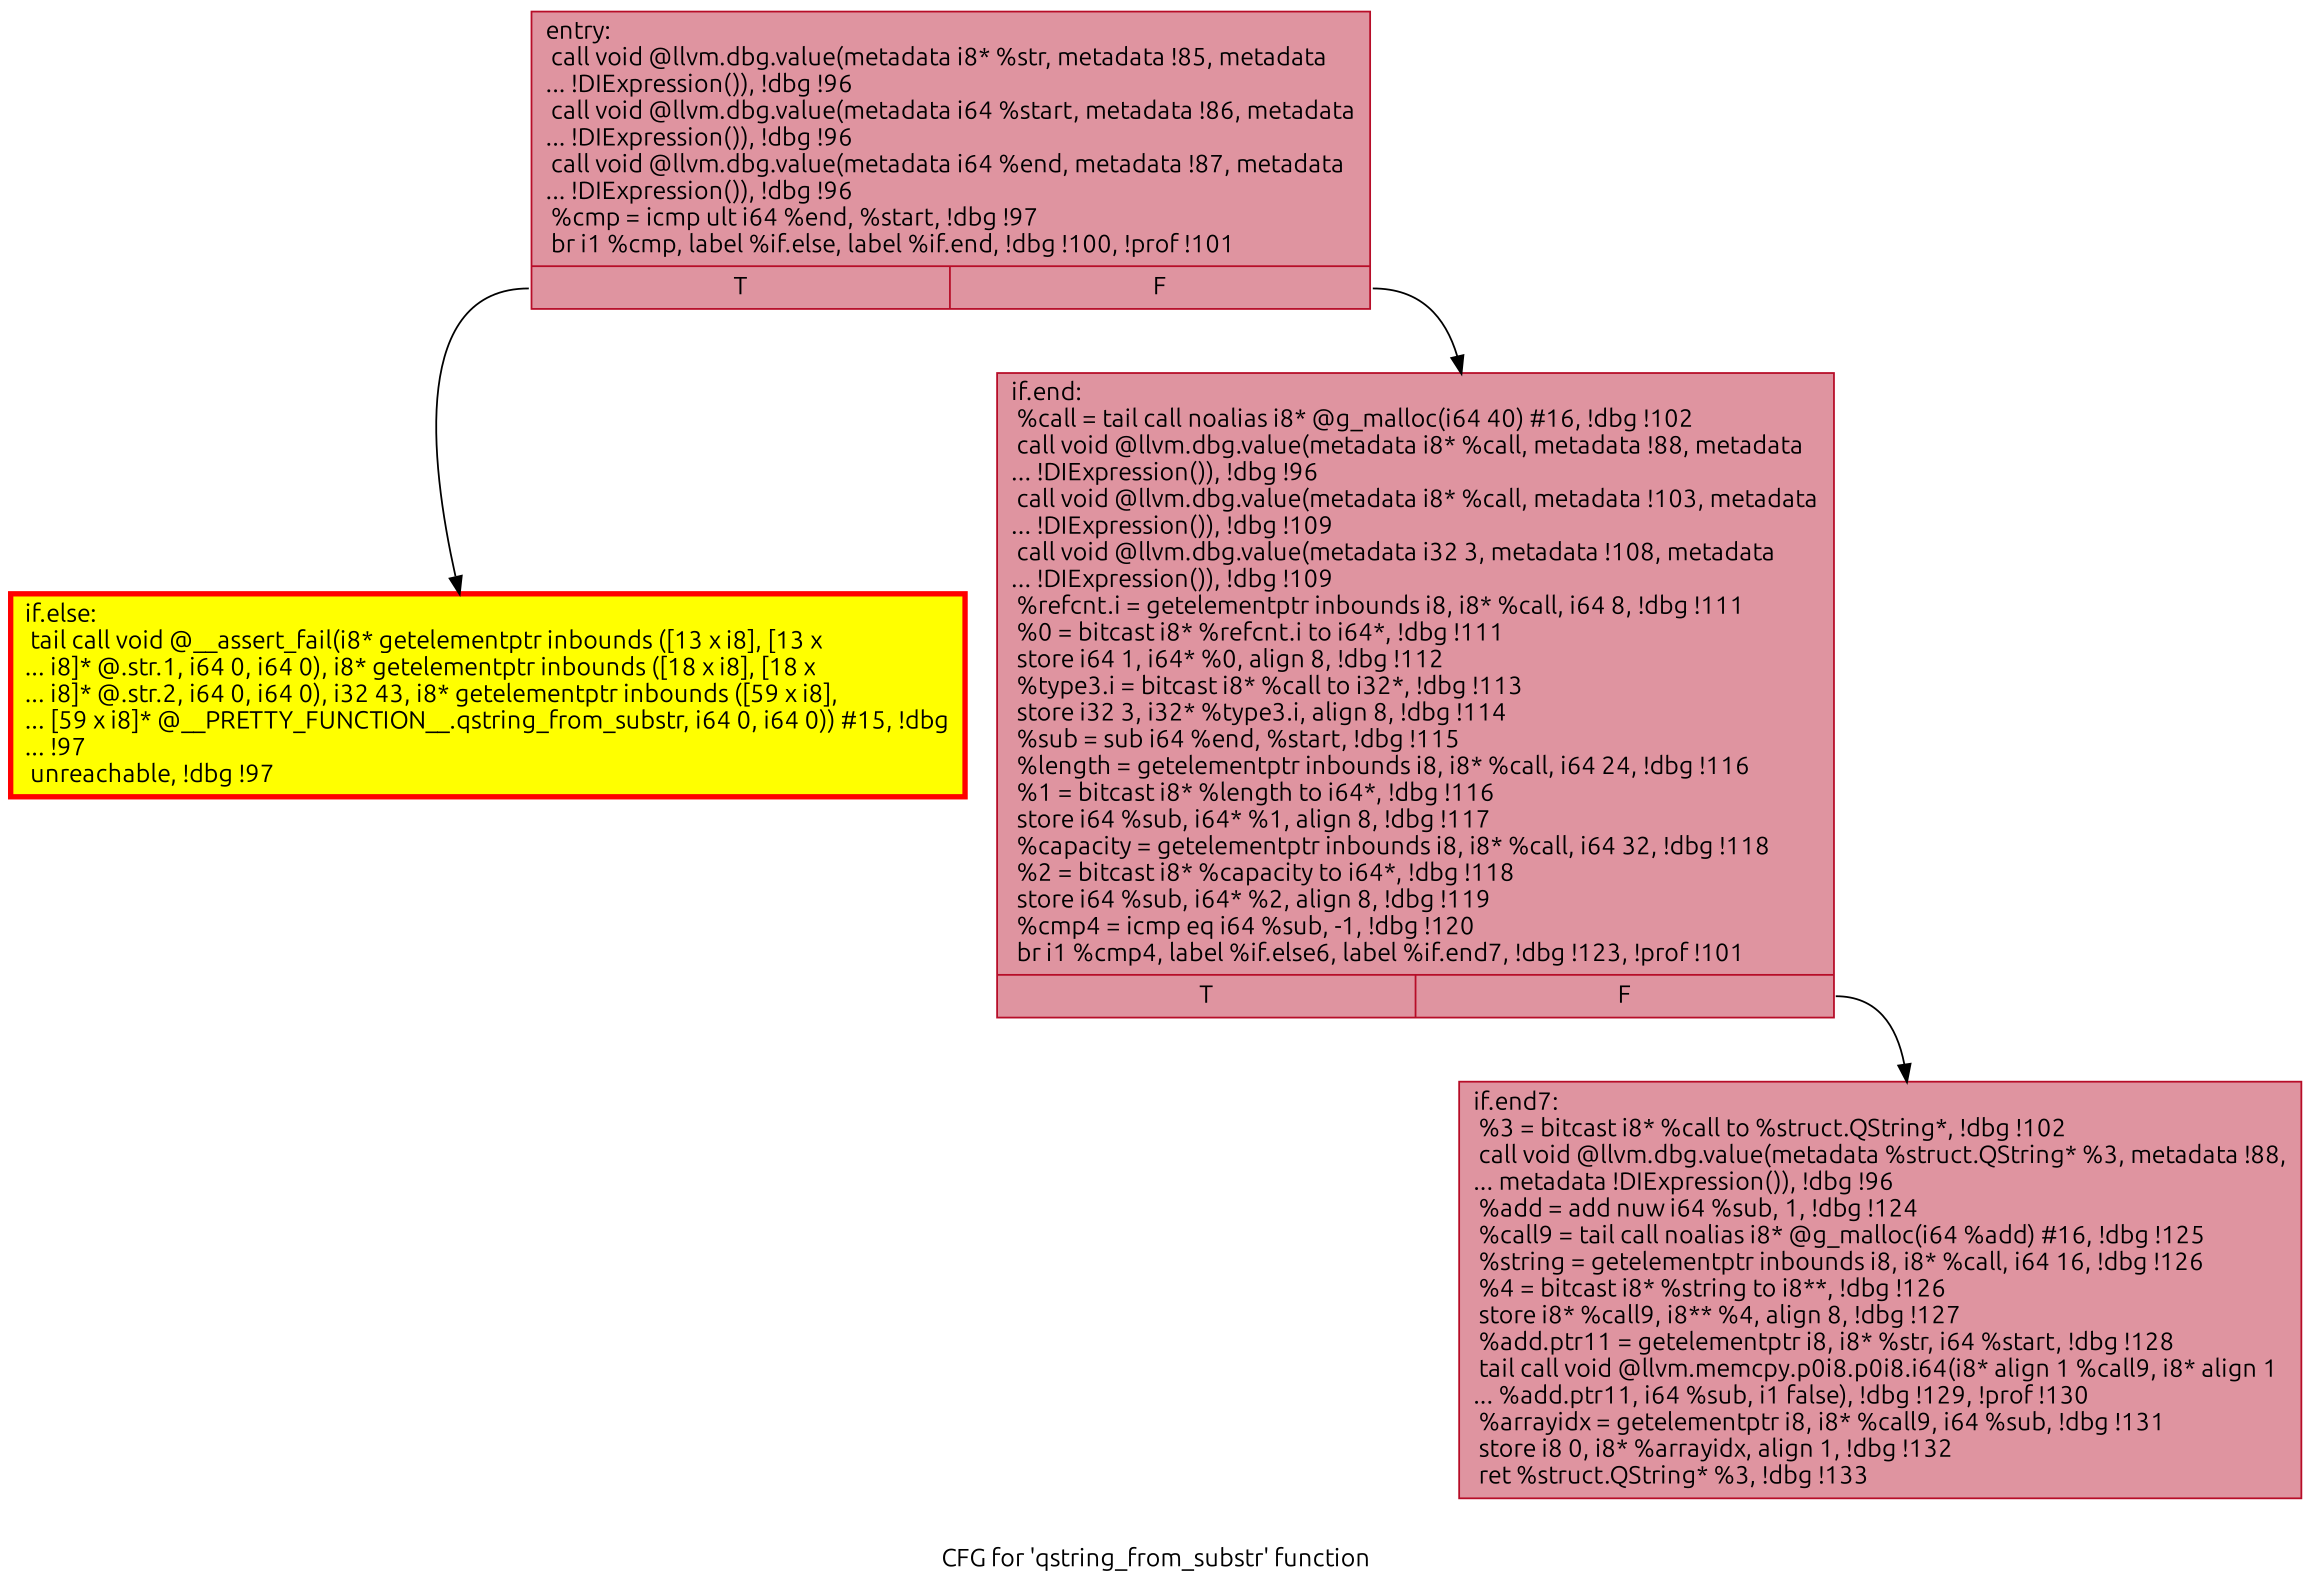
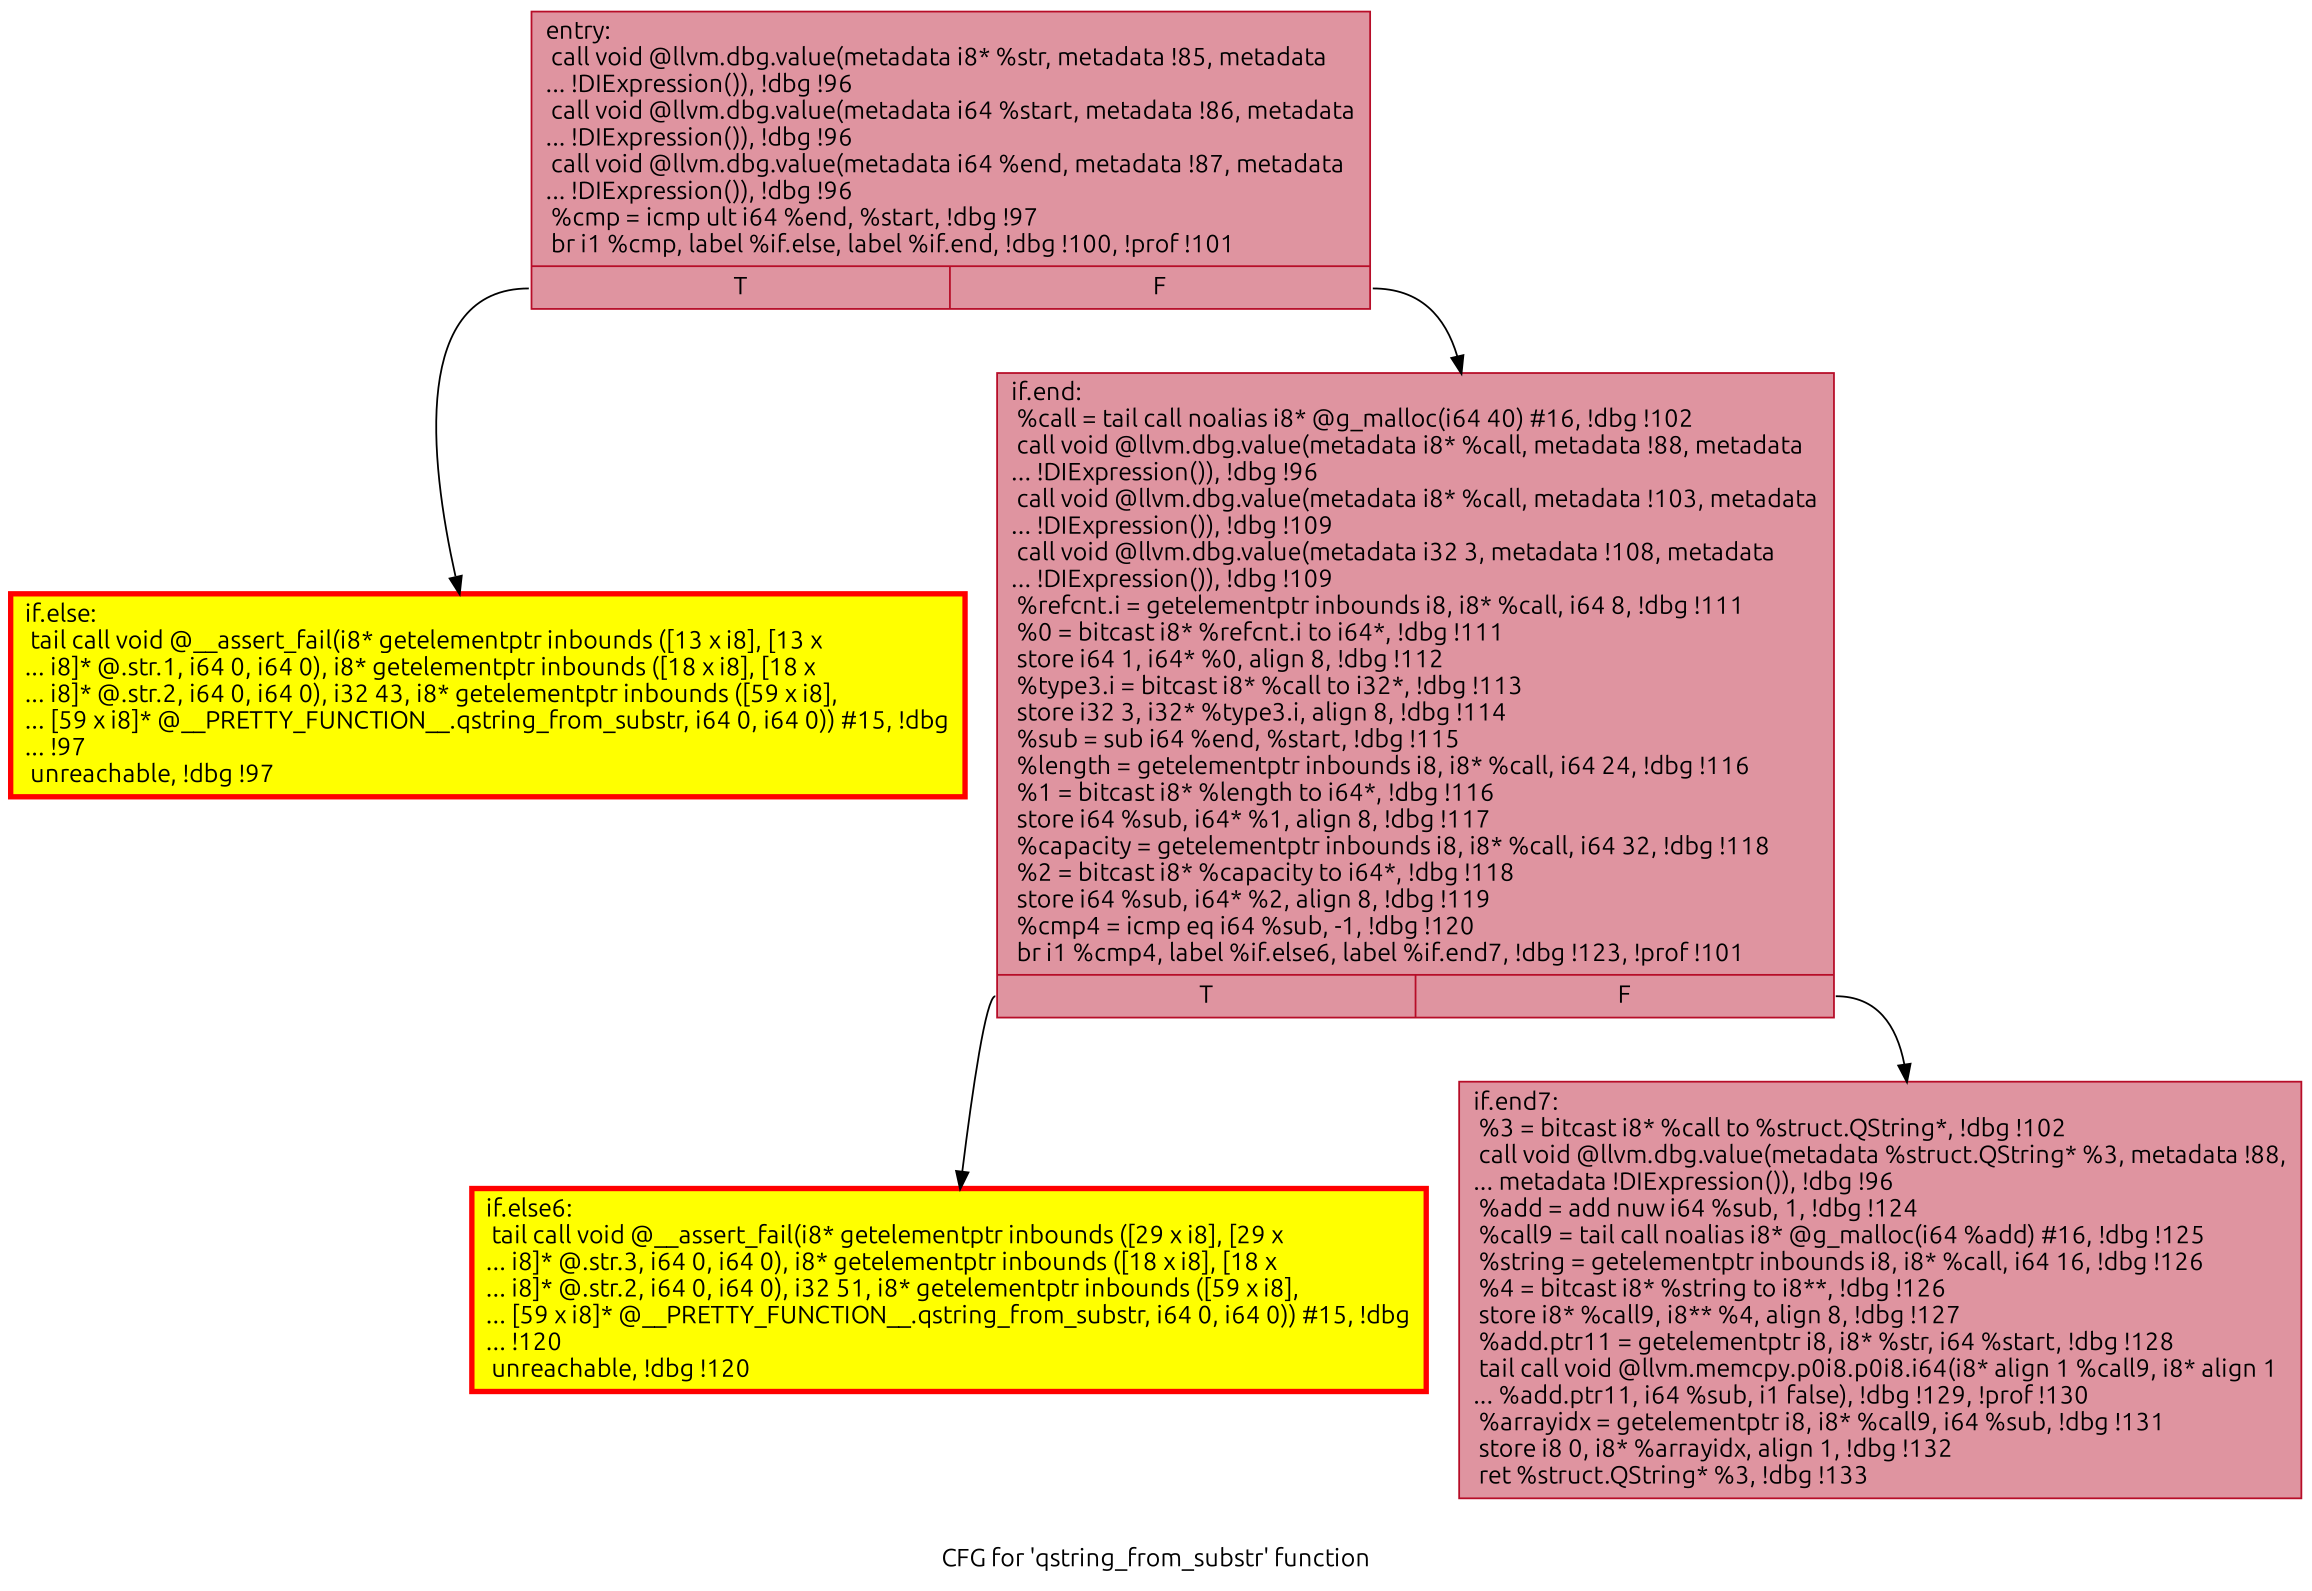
none -> (949, 1290)
